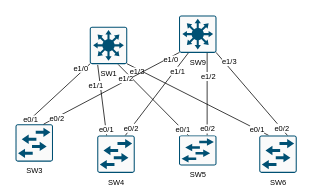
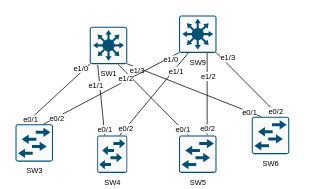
(198, 150) -> (198, 154)
(116, 154) -> (112, 154)
(278, 154) -> (270, 135)
